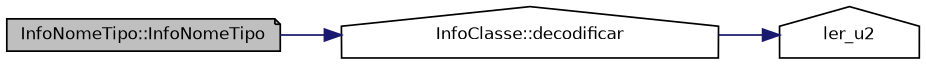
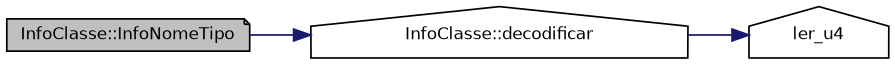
(144, 35) -> (128, 35)
(849, 35) -> (819, 35)
